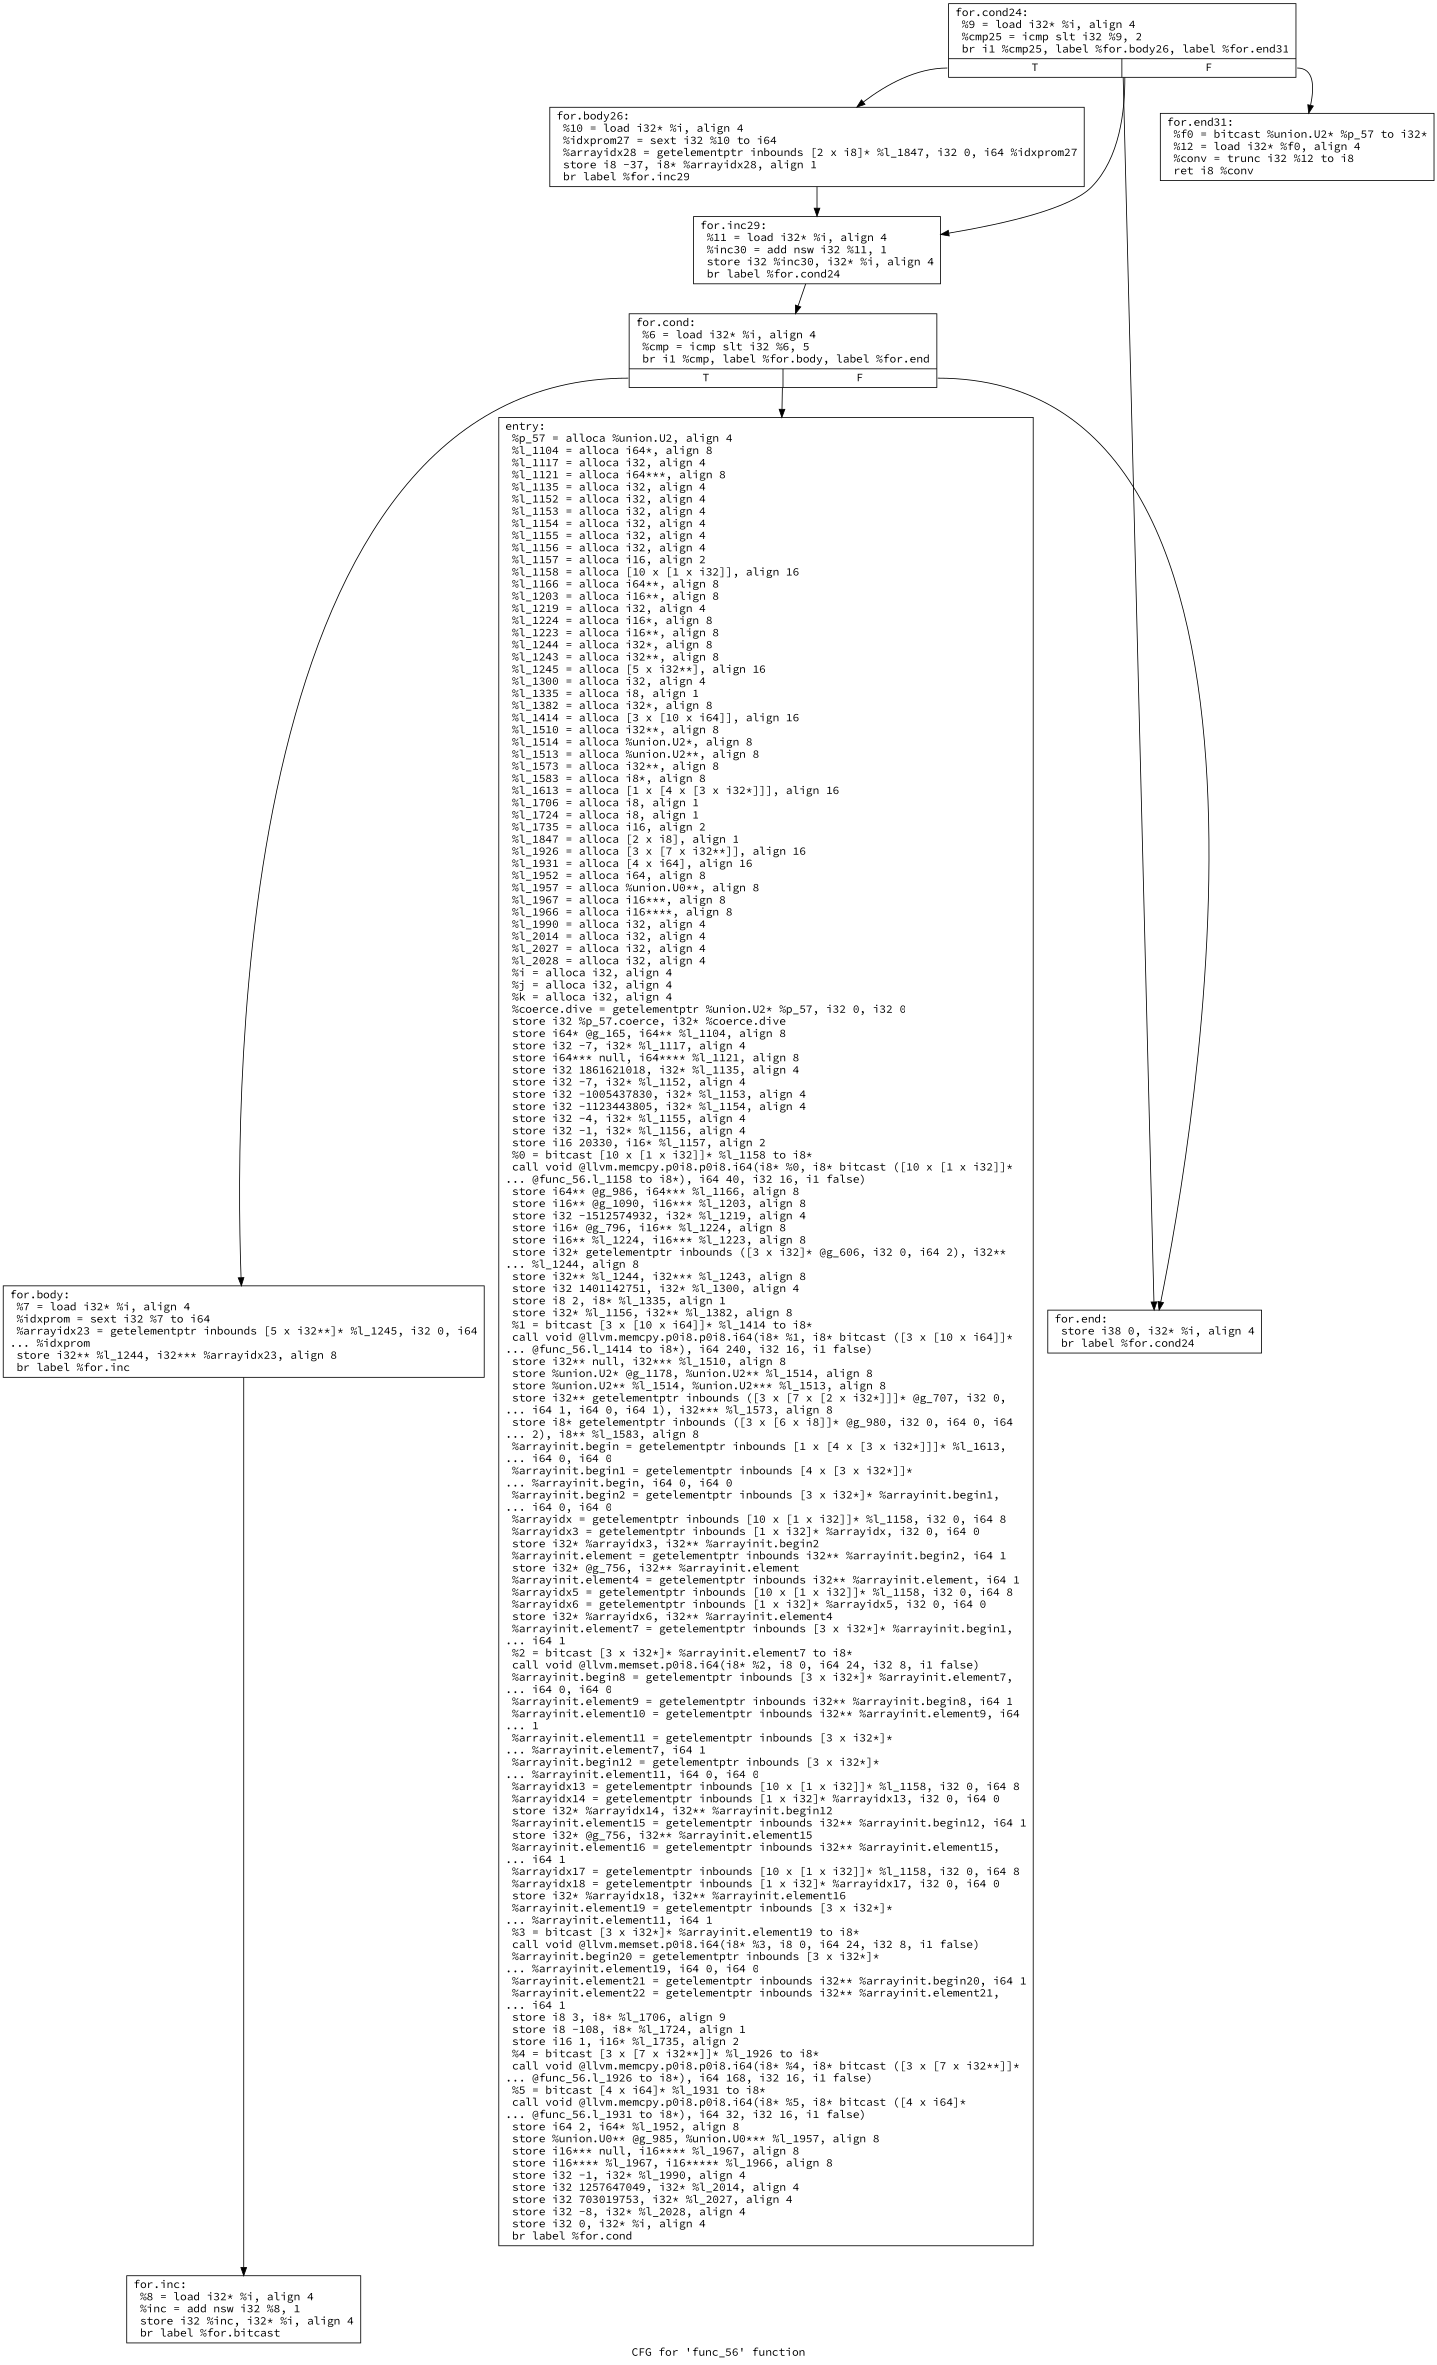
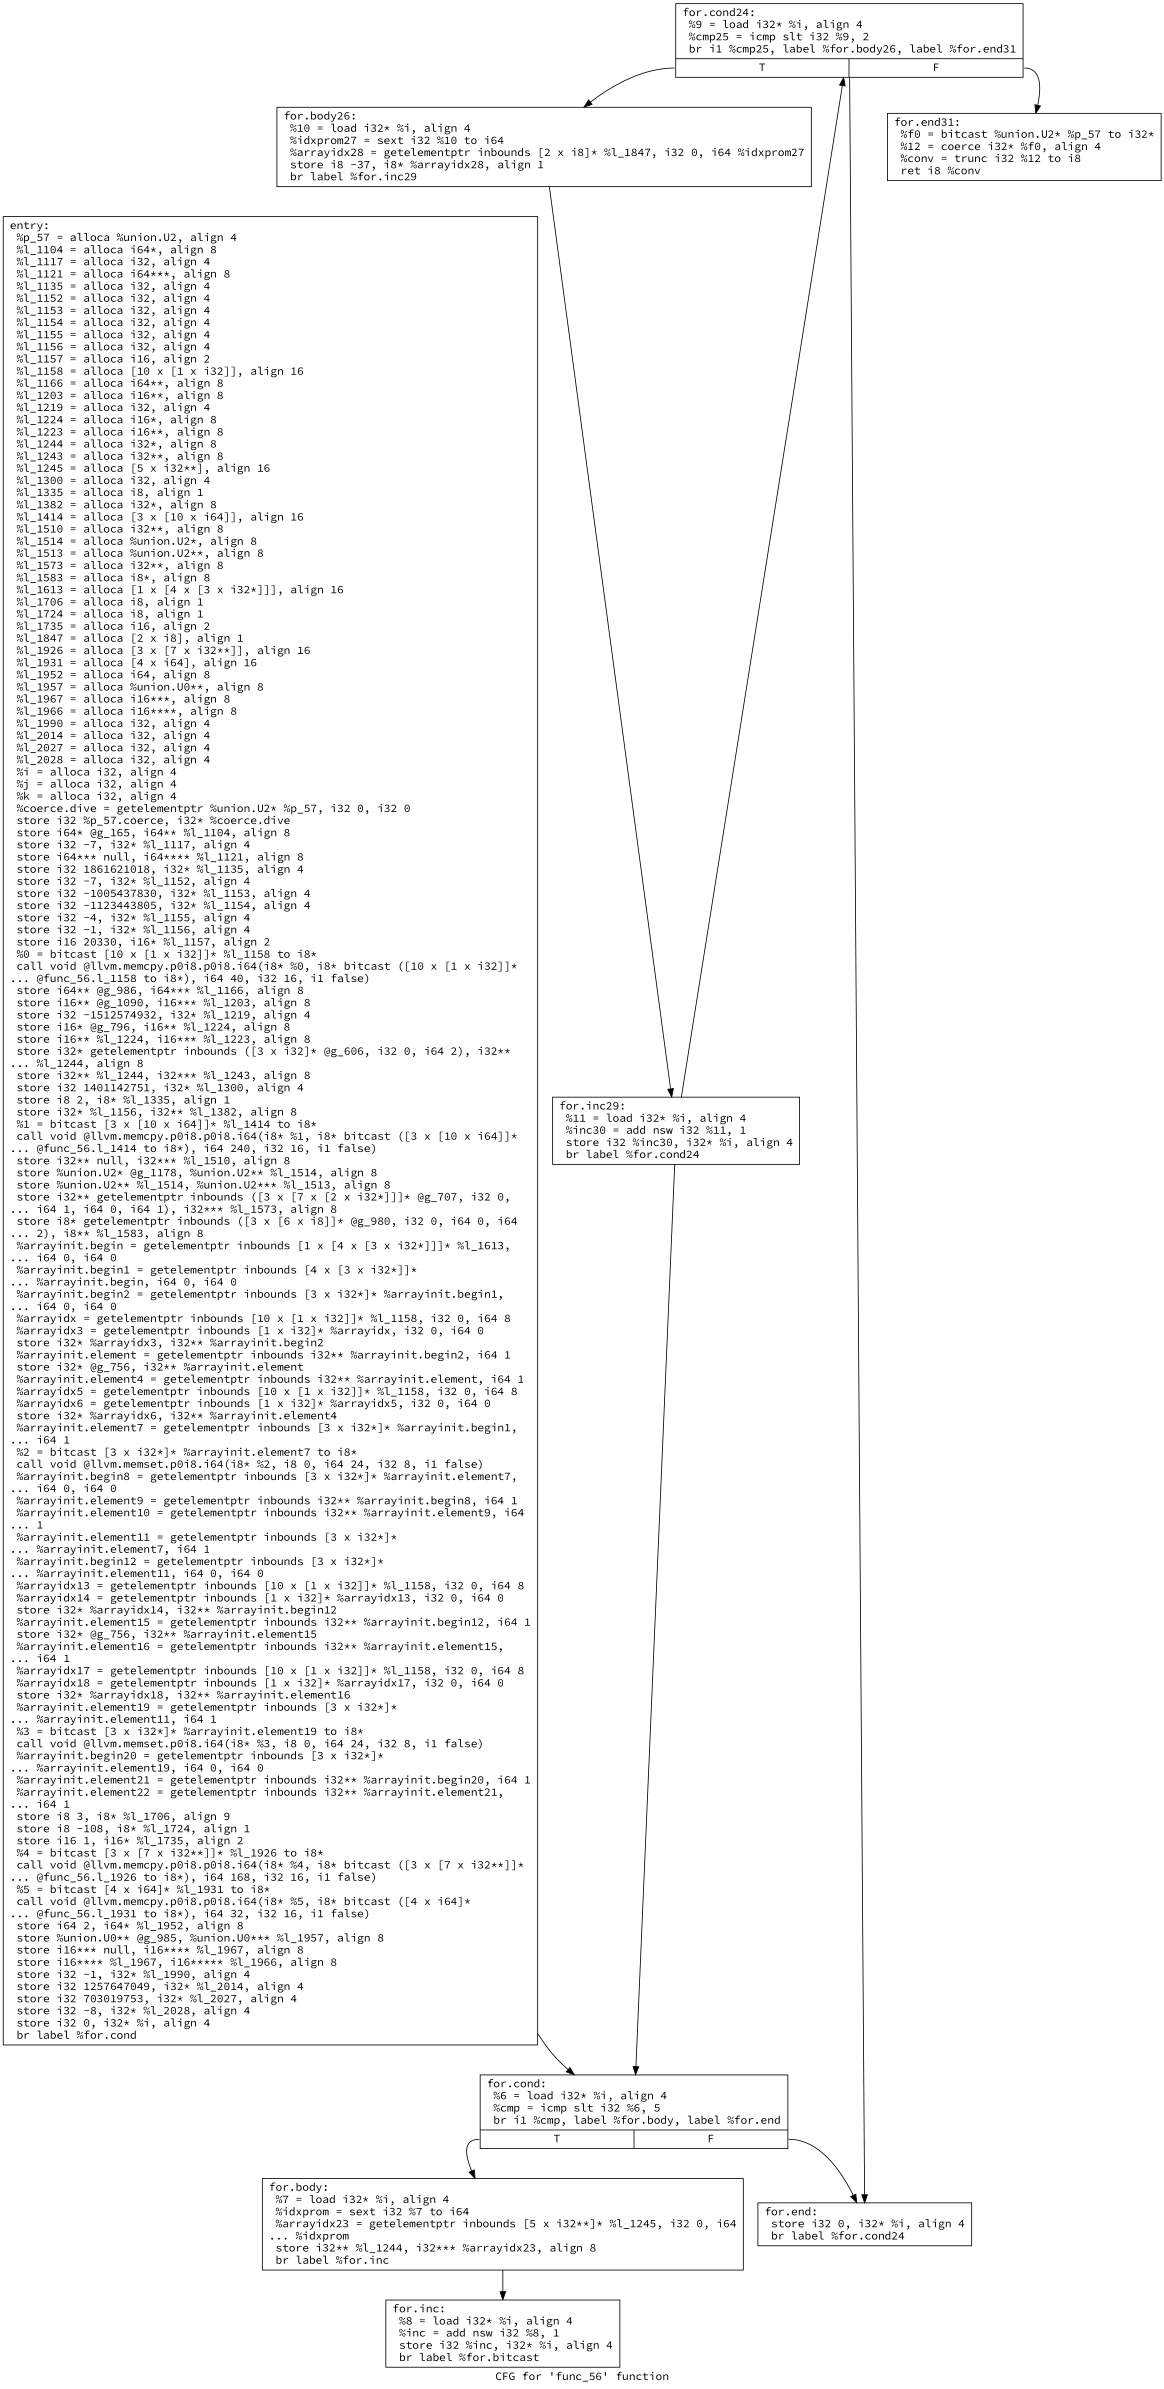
(1264, 147) -> (998, 147)
(1078, 197) -> (762, 591)
(782, 398) -> (551, 2053)
(1155, 1331) -> (865, 2224)
